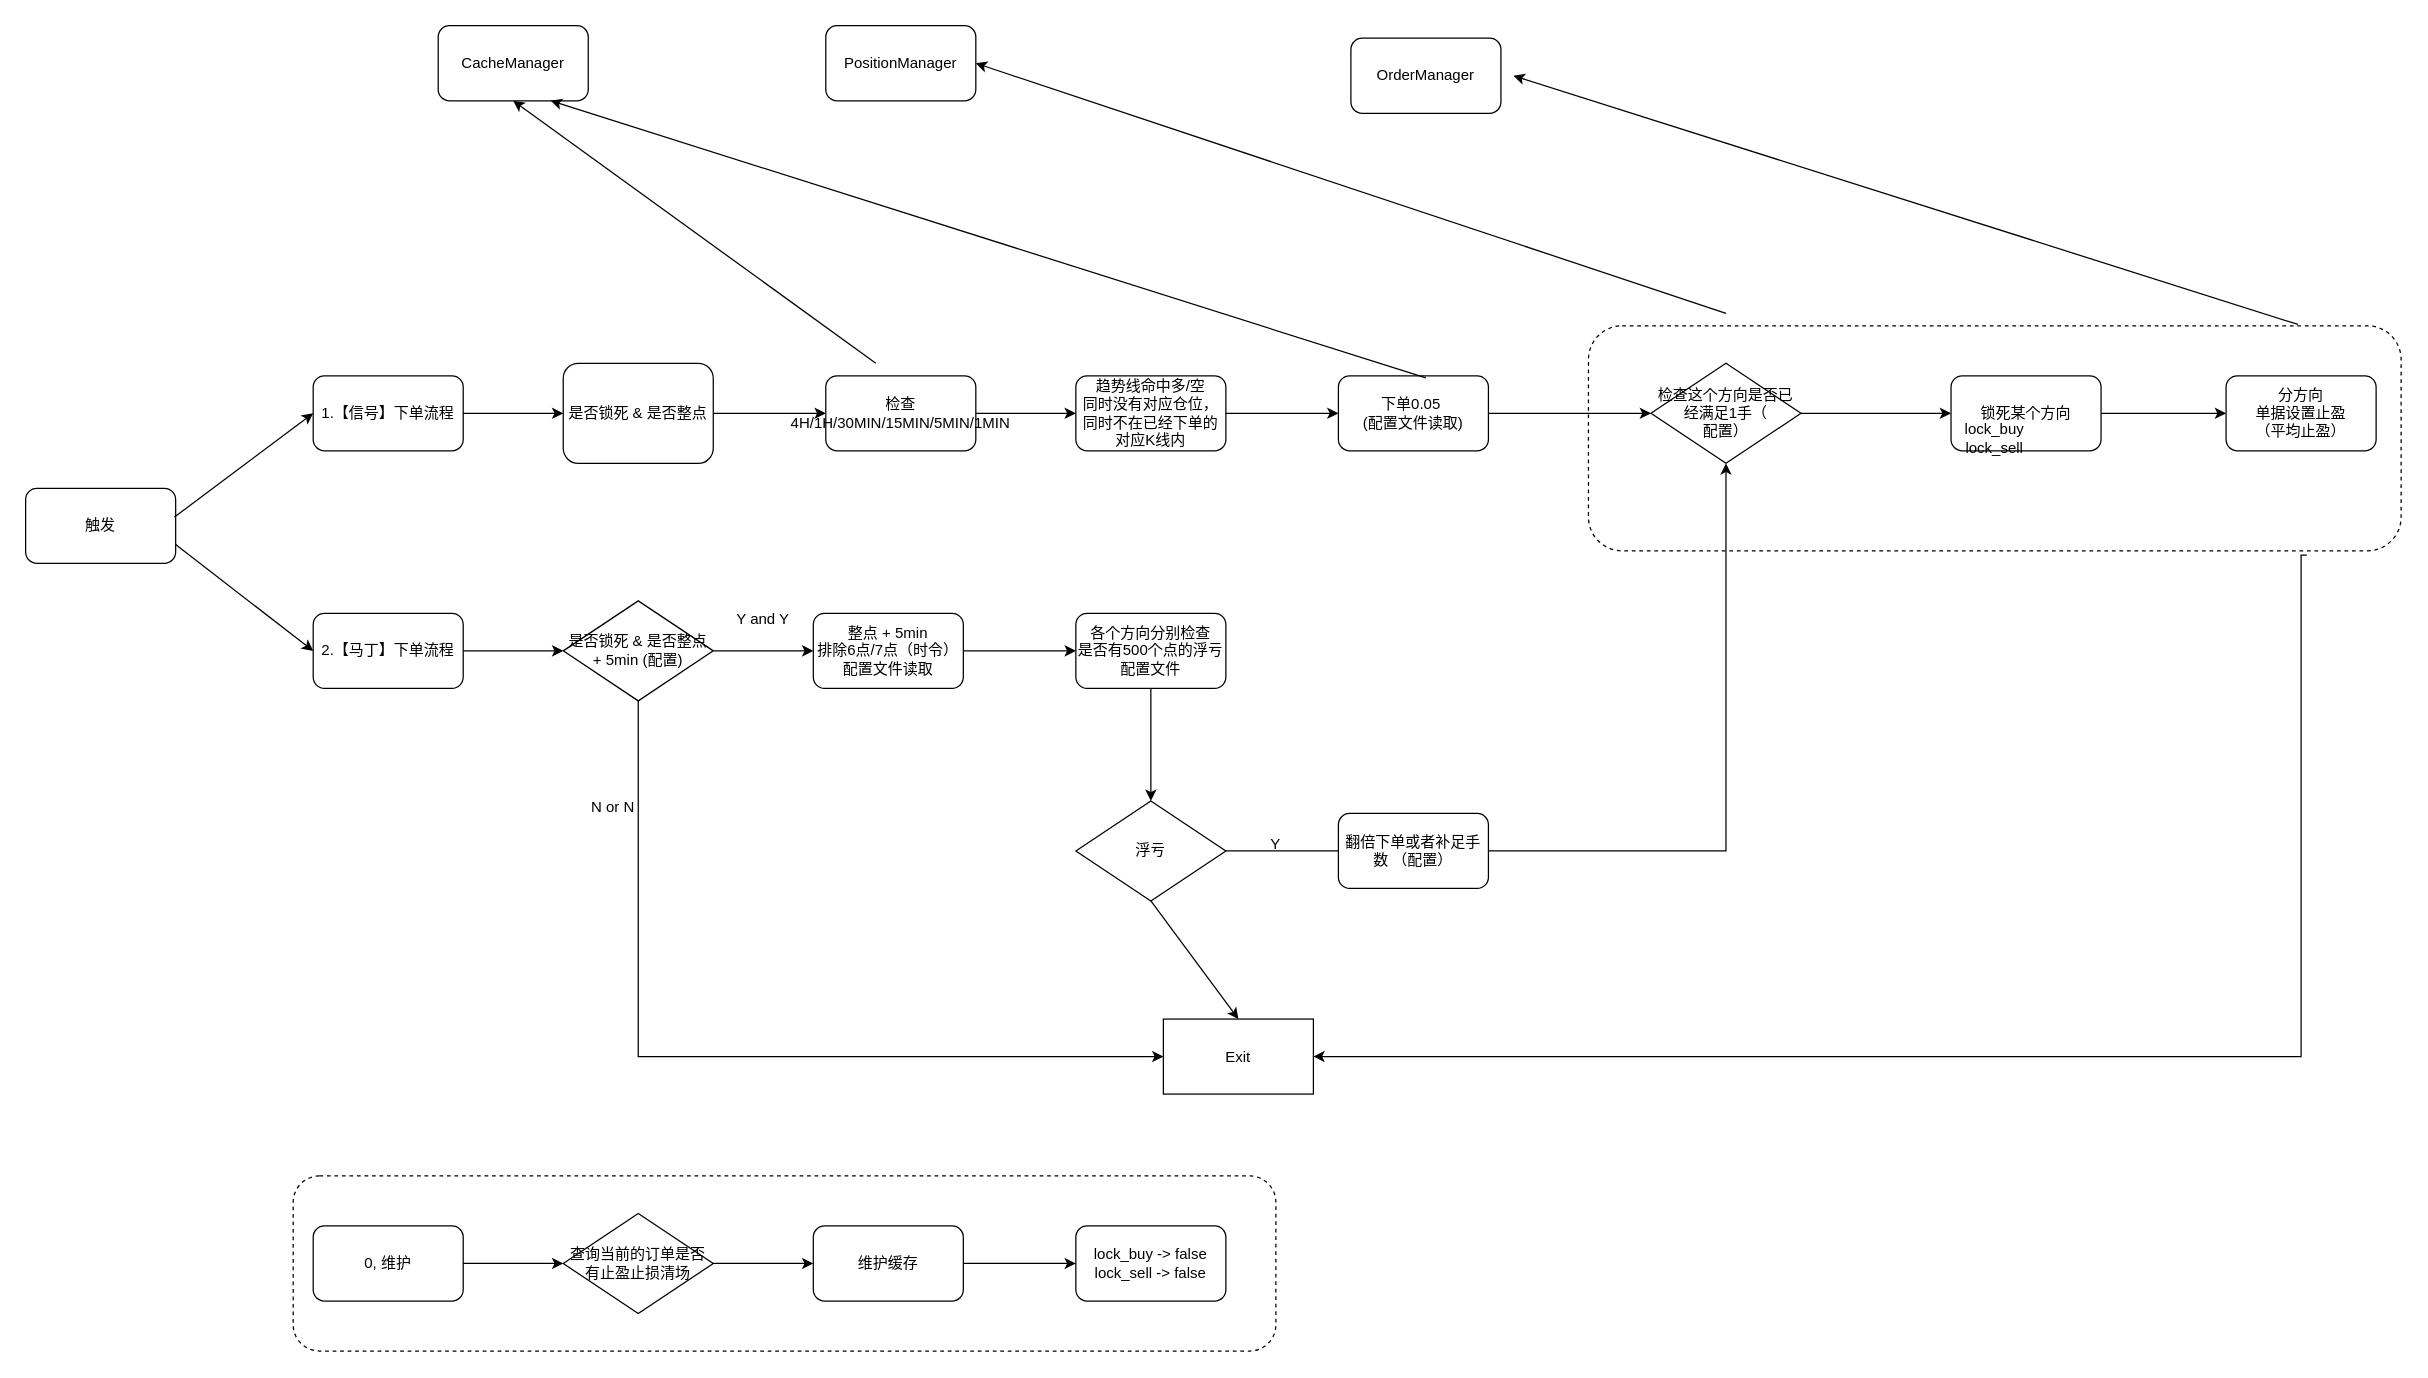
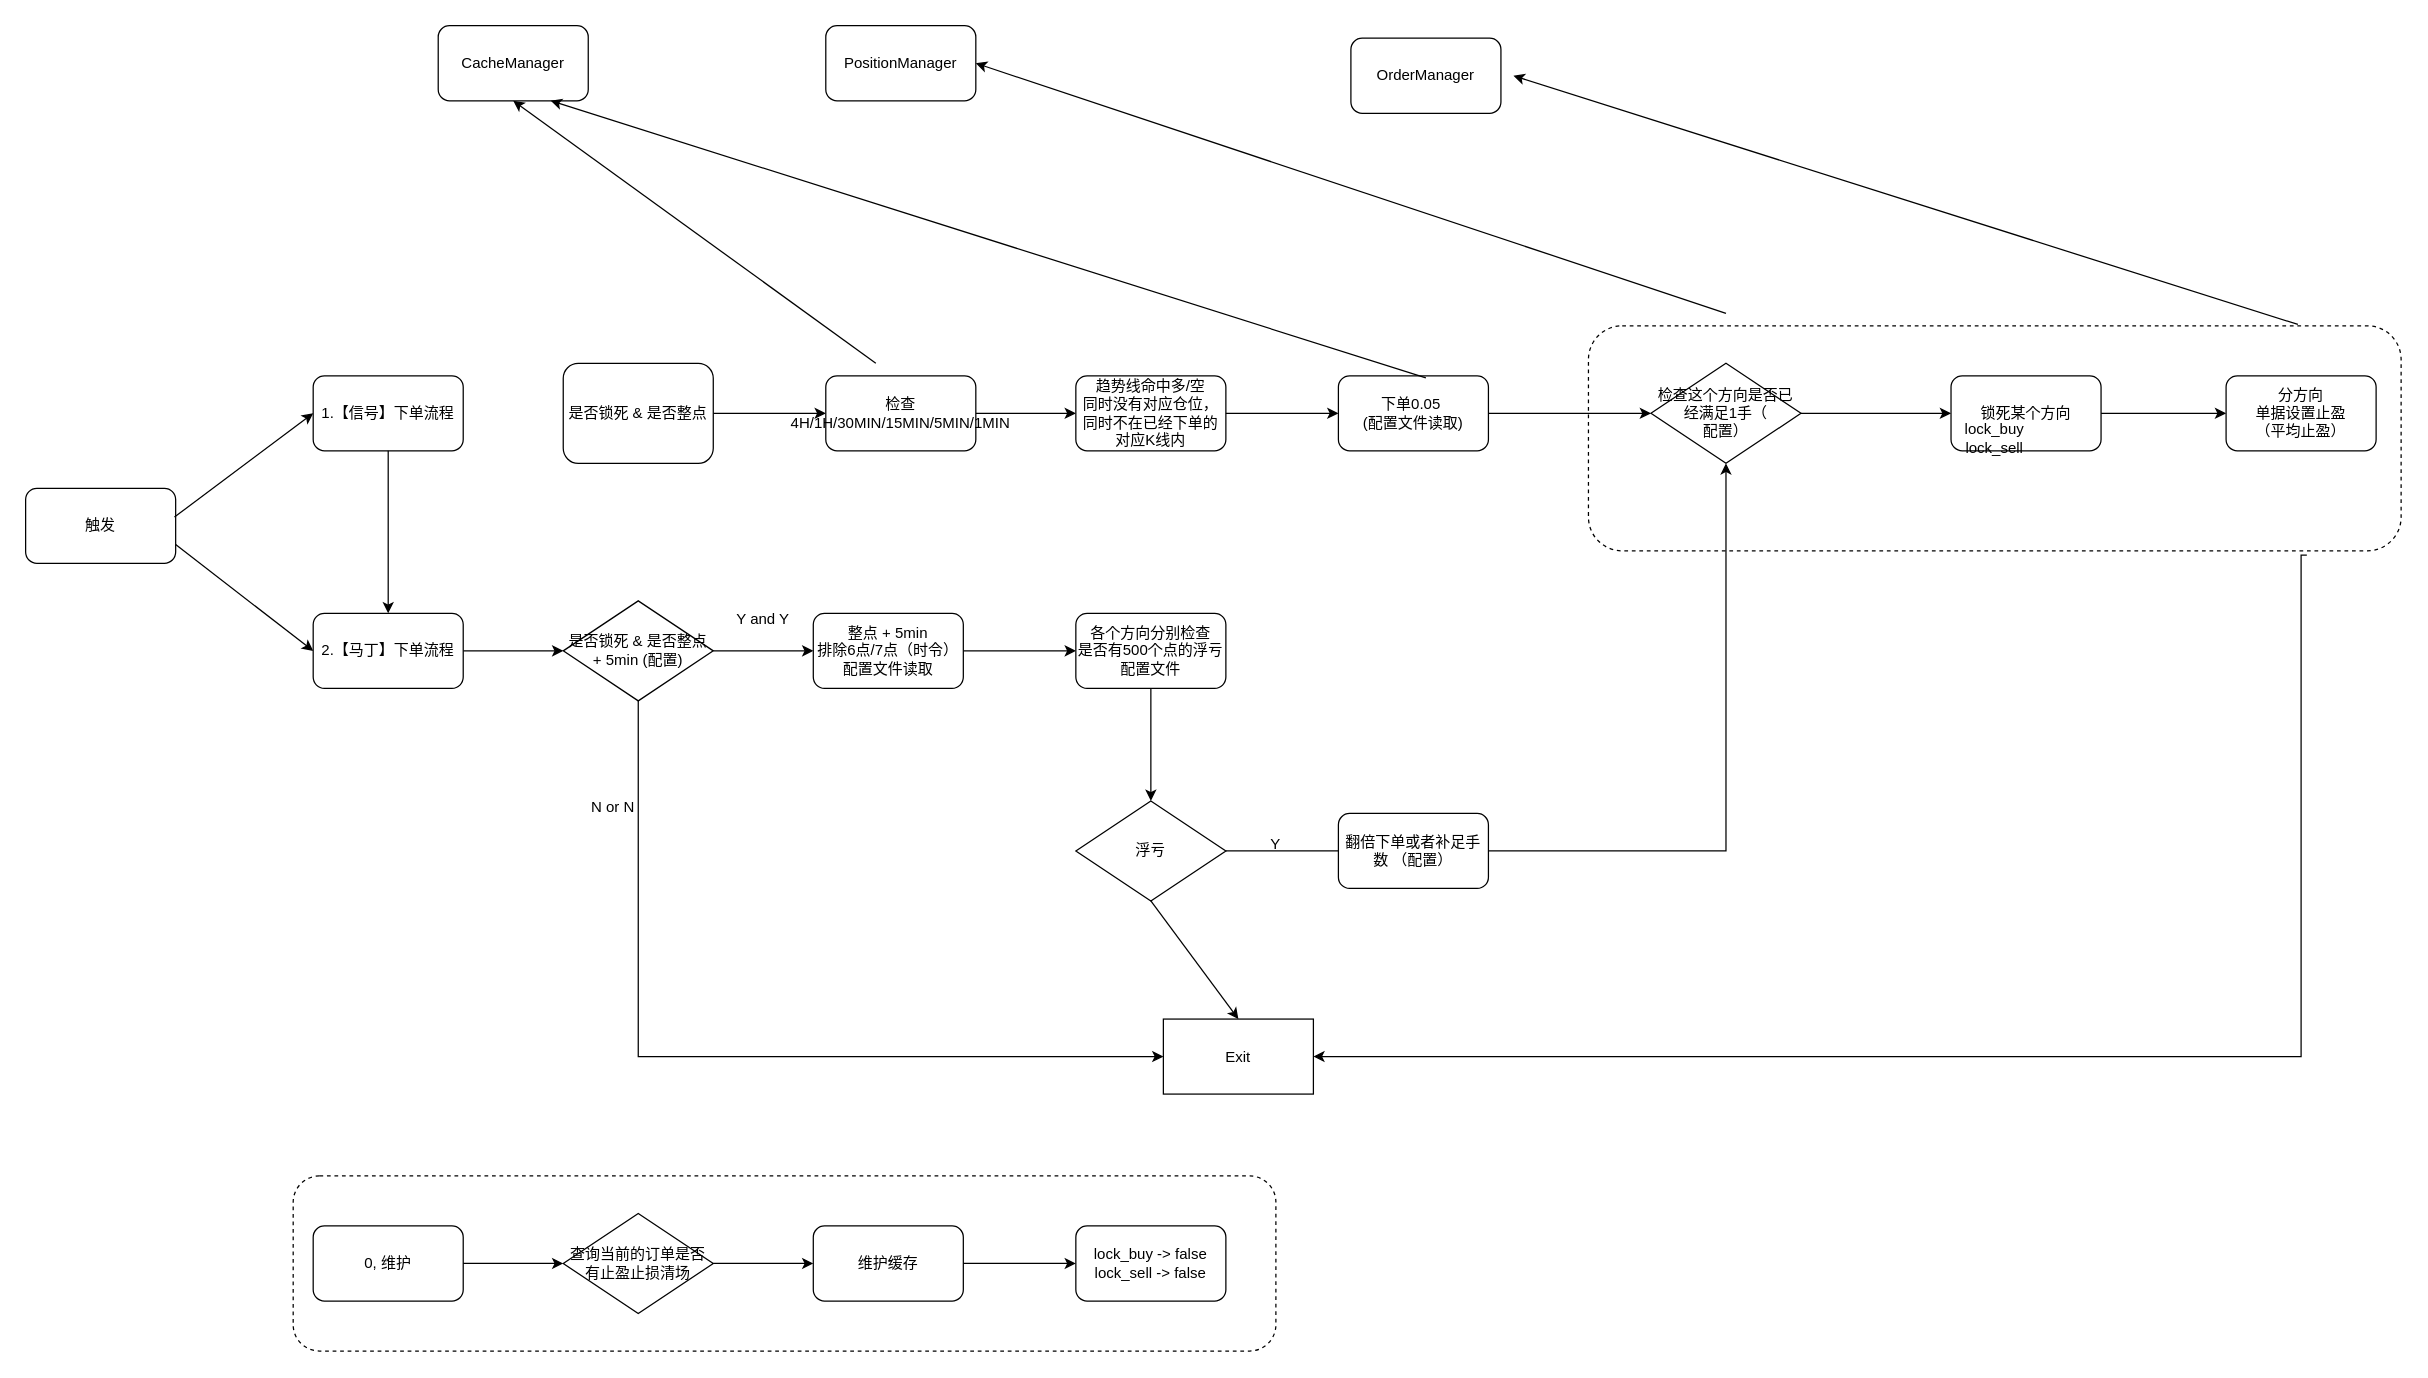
(509, 413) -> (388, 528)
